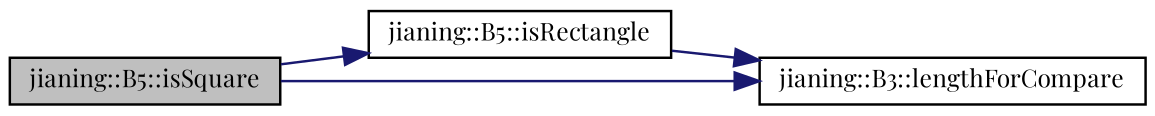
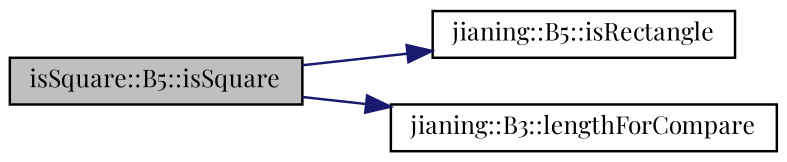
(703, 54) -> none
(145, 81) -> (156, 81)
